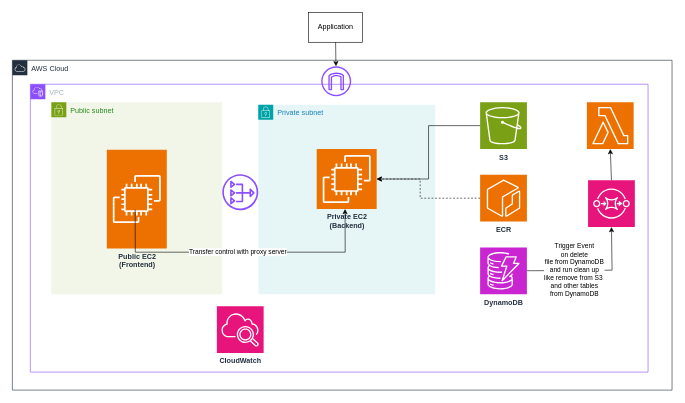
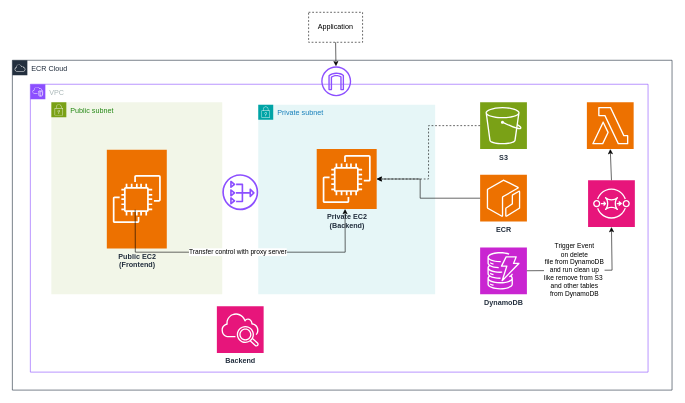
(336, 27) -> (336, 27)
(48, 69) -> (48, 69)
(429, 131) -> (429, 131)
(441, 198) -> (441, 198)
(241, 362) -> (241, 362)
